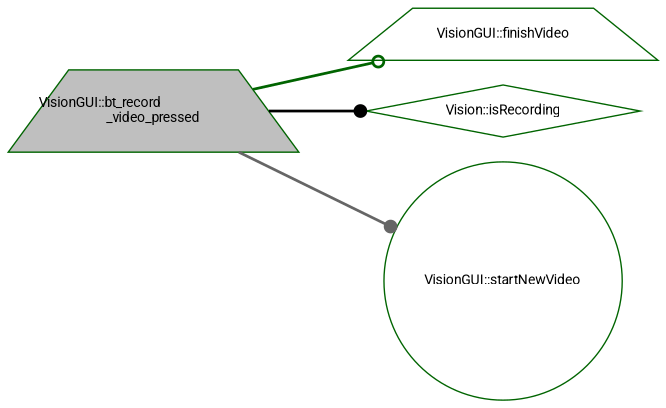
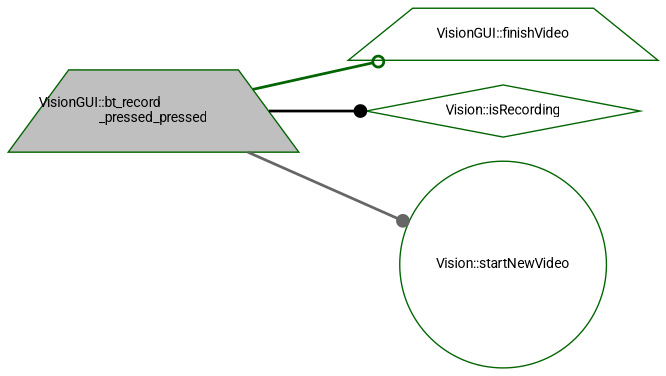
(154, 111) -> (154, 111)
(503, 281) -> (503, 265)
